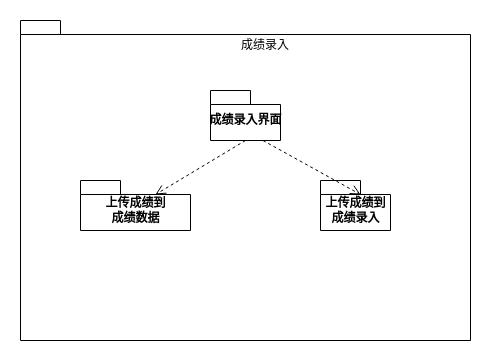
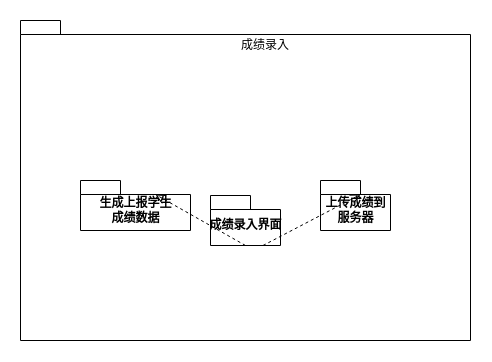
(246, 116) -> (246, 221)
(136, 211) -> (136, 211)
(356, 211) -> (356, 211)
